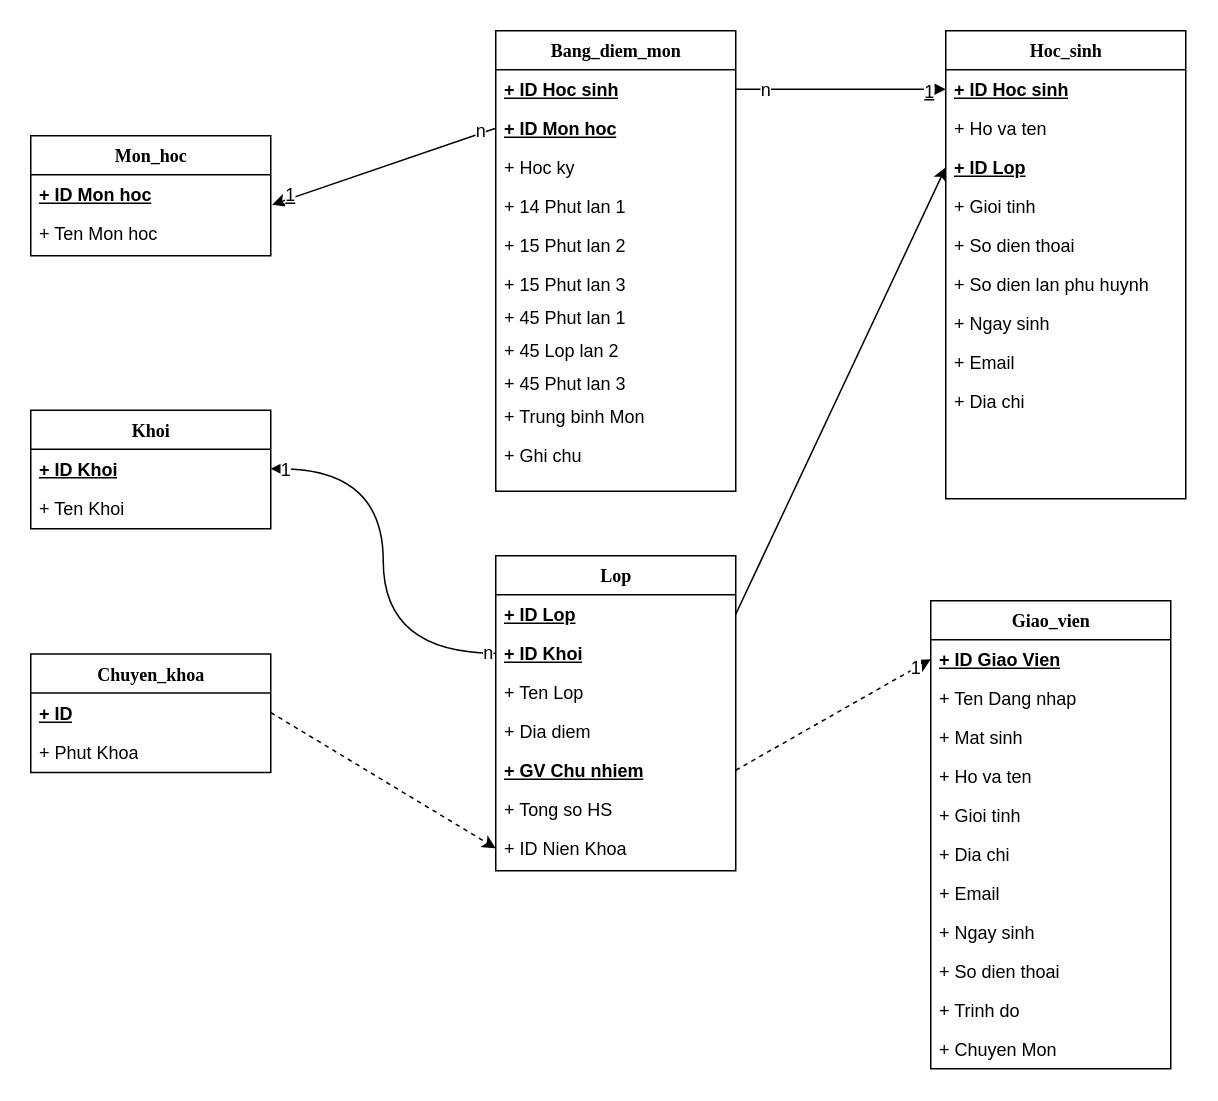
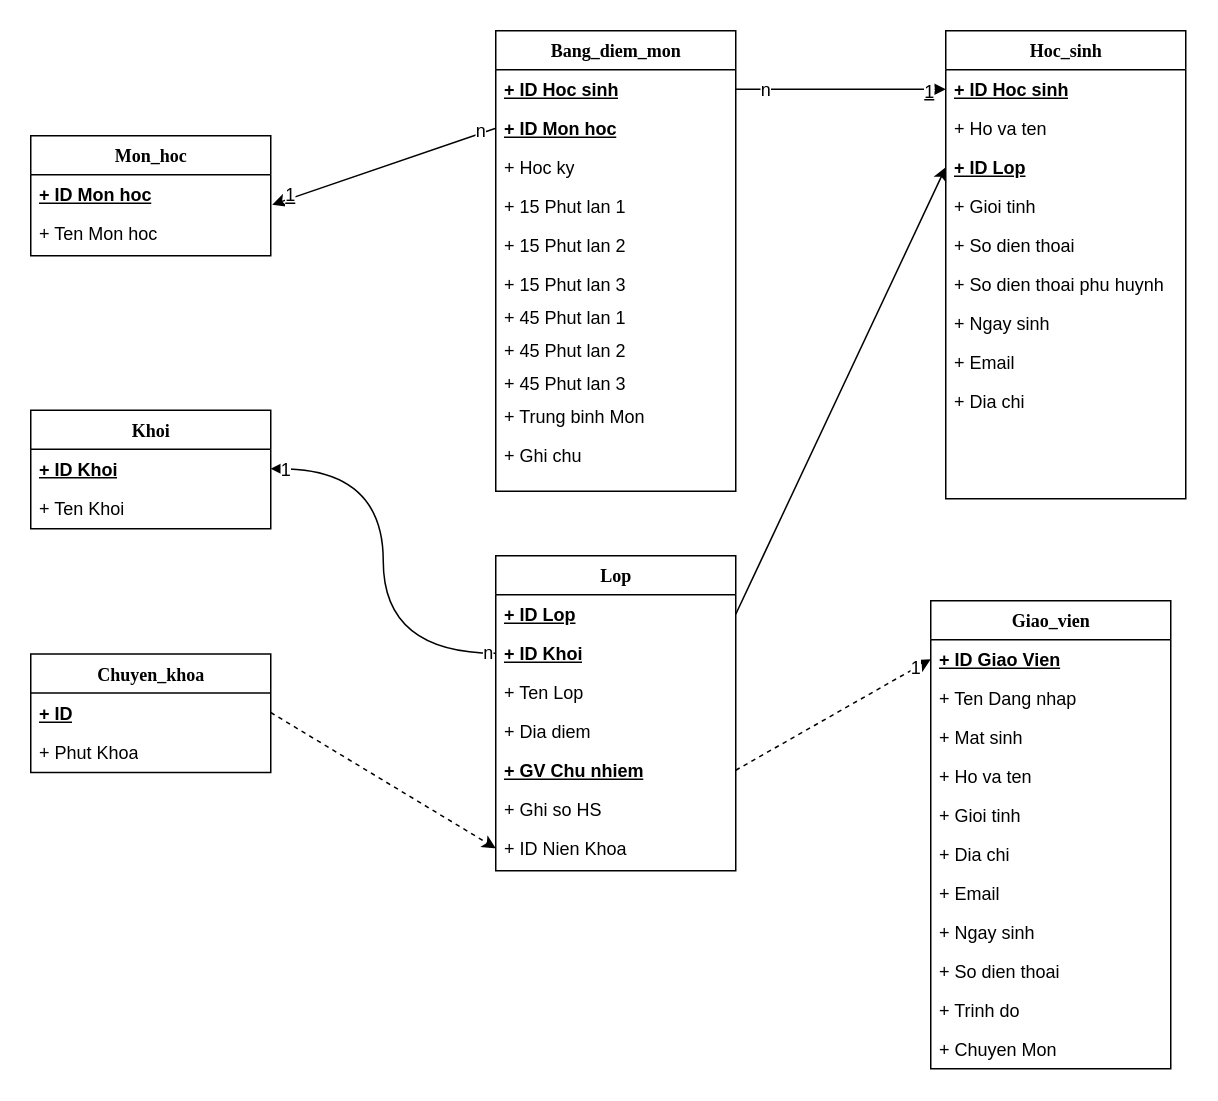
(569, 208) -> (569, 208)
(1054, 286) -> (1064, 286)
(564, 352) -> (569, 352)
(558, 811) -> (551, 811)
